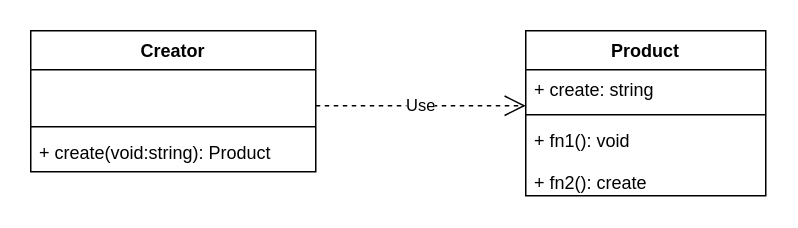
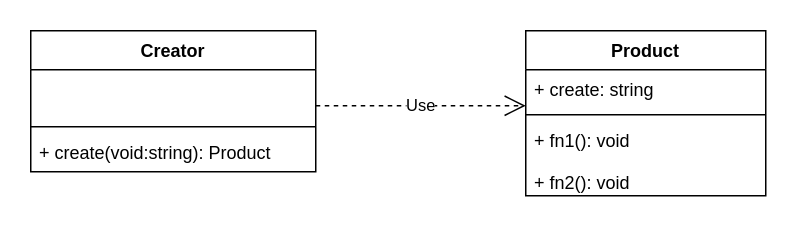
(590, 141) -> (590, 141)
